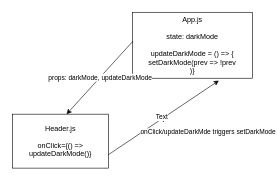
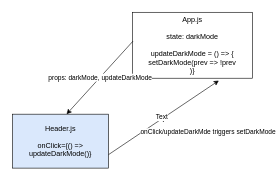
(60, 141) -> (60, 141)
